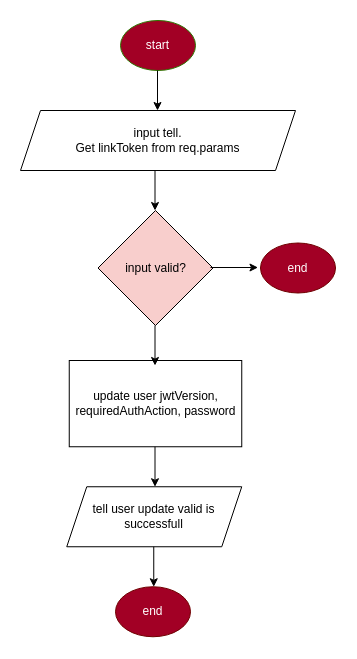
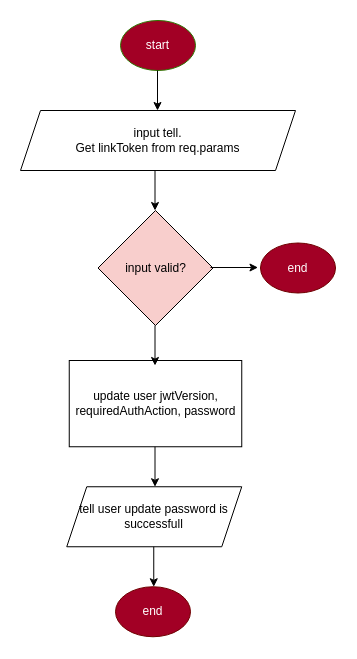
(154, 517) -> (154, 517)
